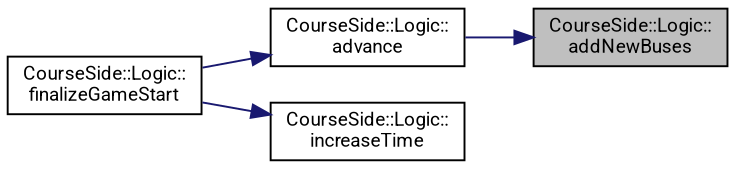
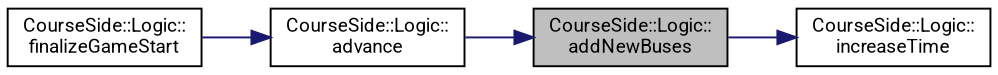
(227, 107) -> (753, 37)
